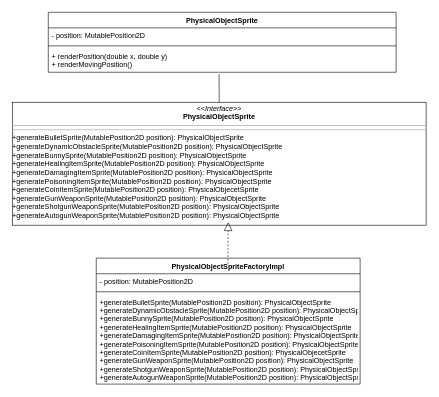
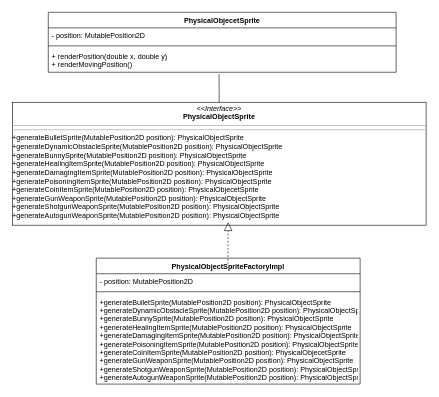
(222, 20) -> (222, 20)
